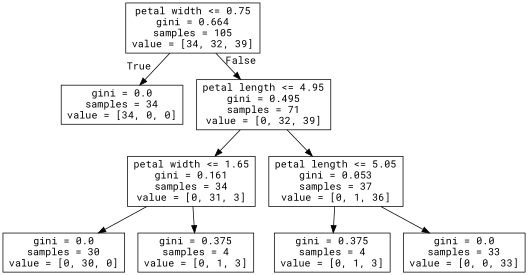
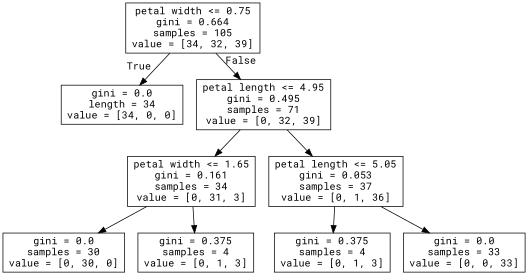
(122, 105) -> (122, 105)
